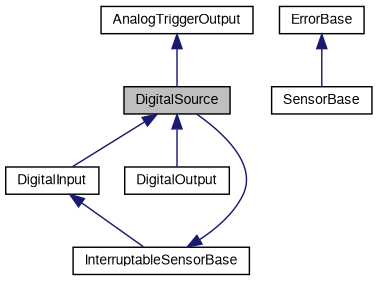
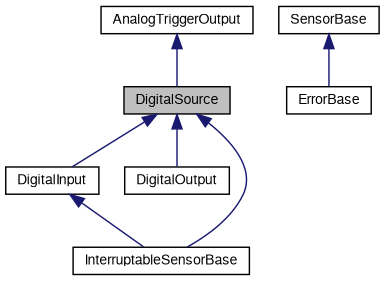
(322, 68) -> (329, 68)
(246, 177) -> (244, 191)
